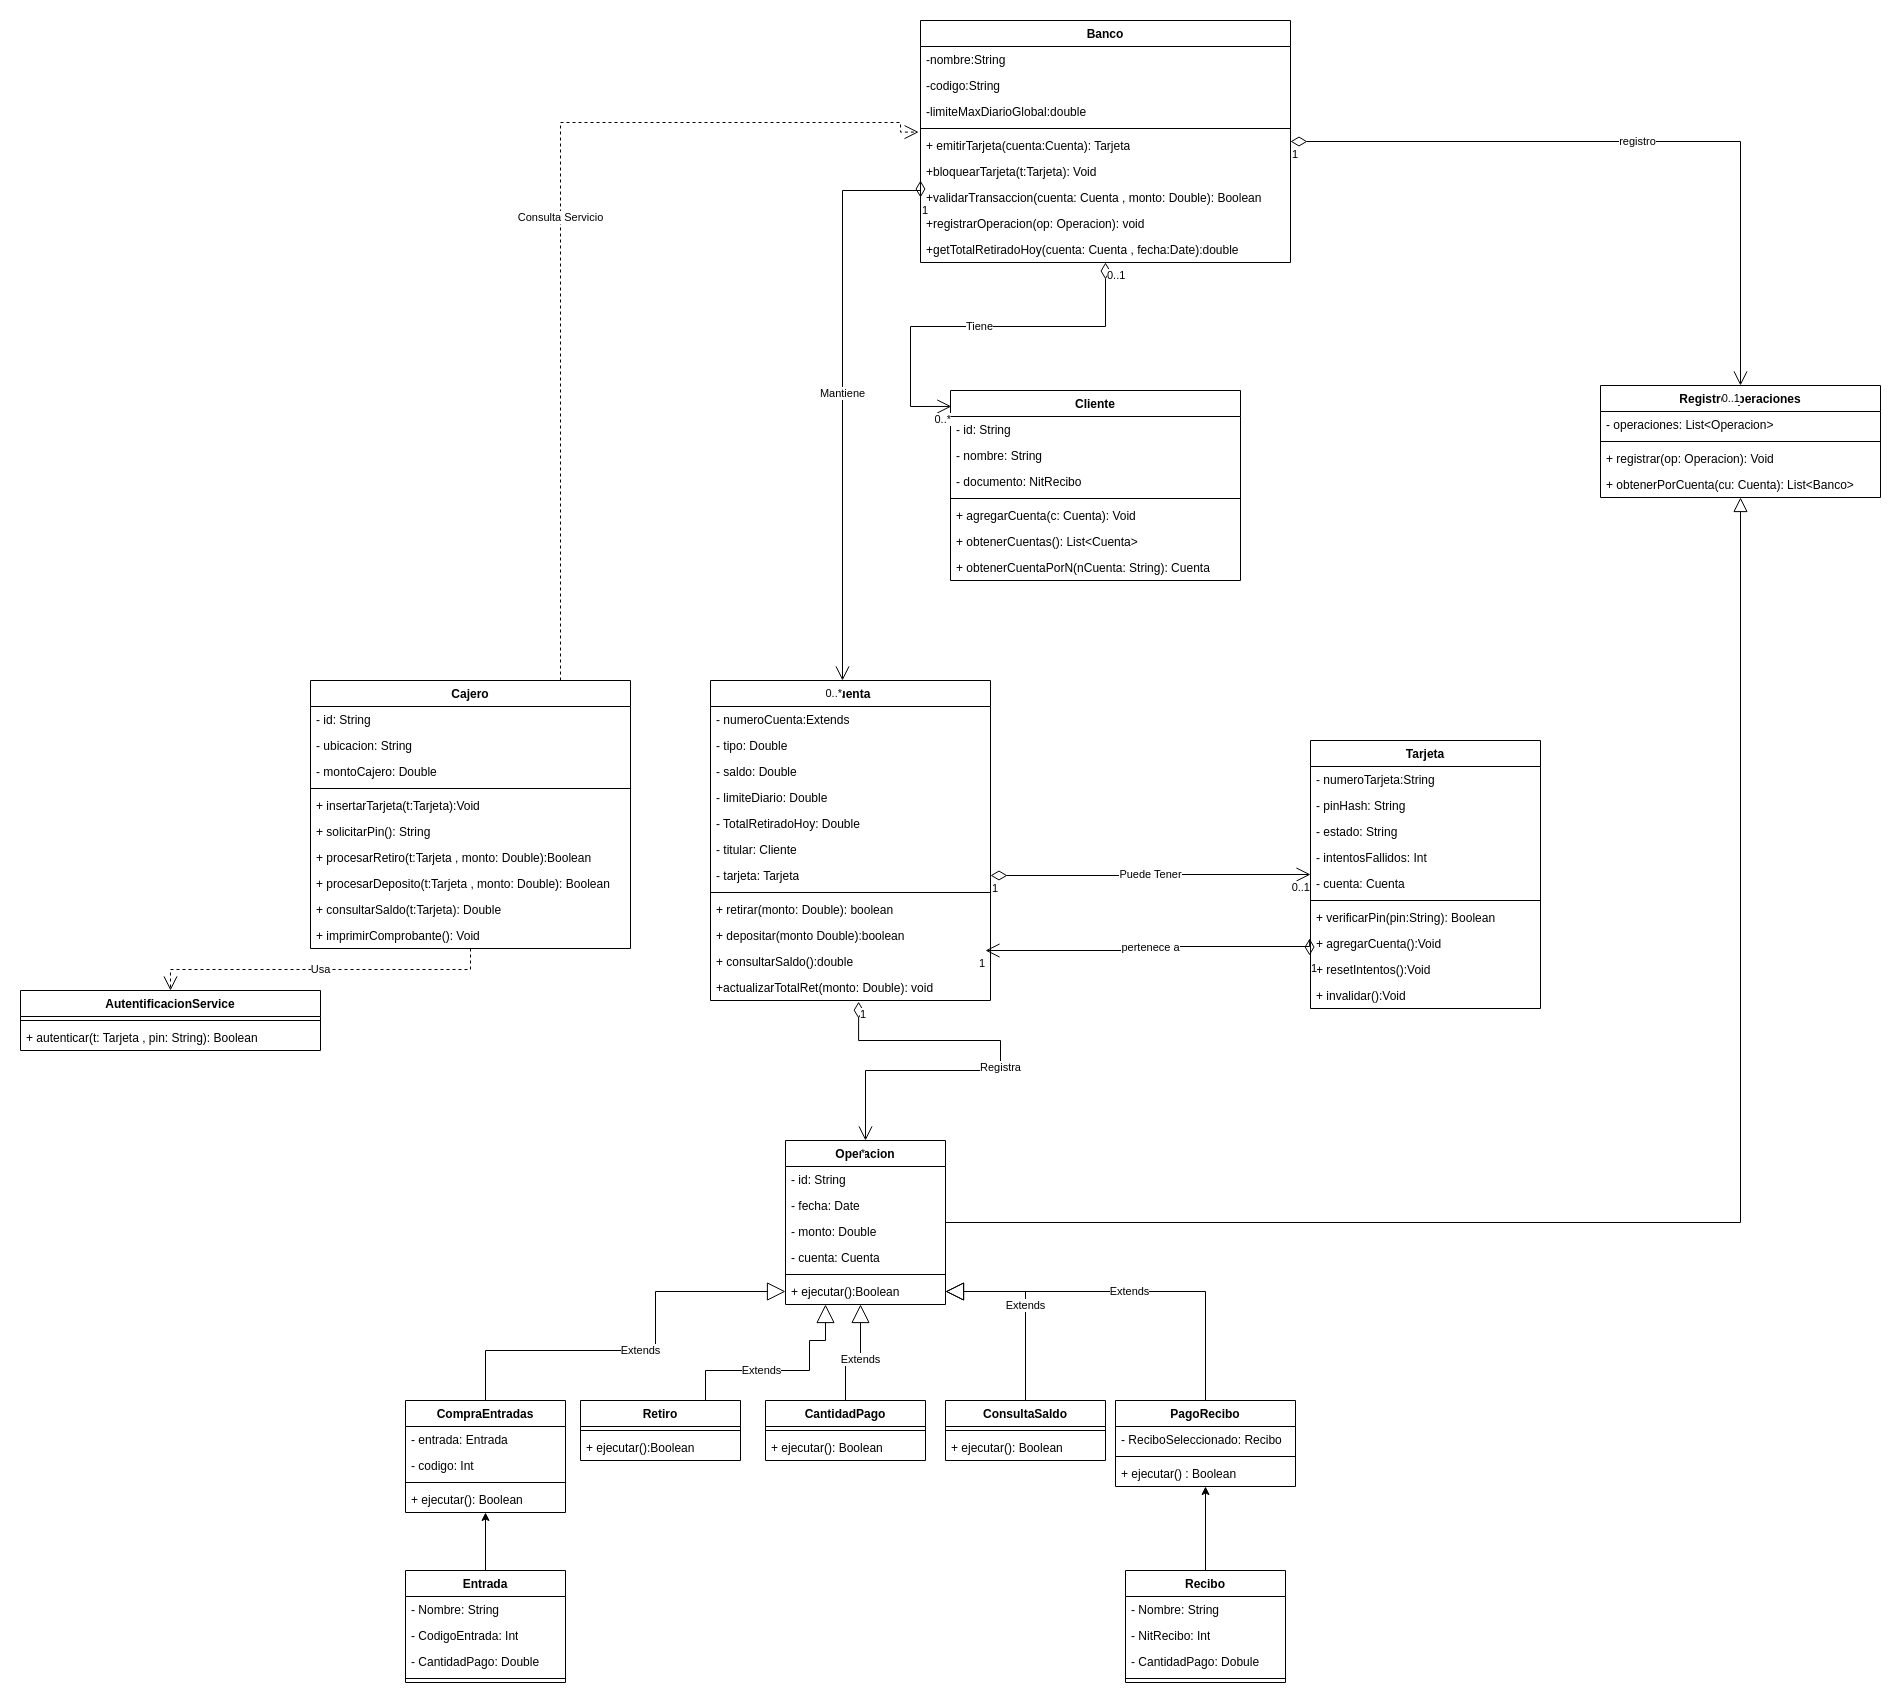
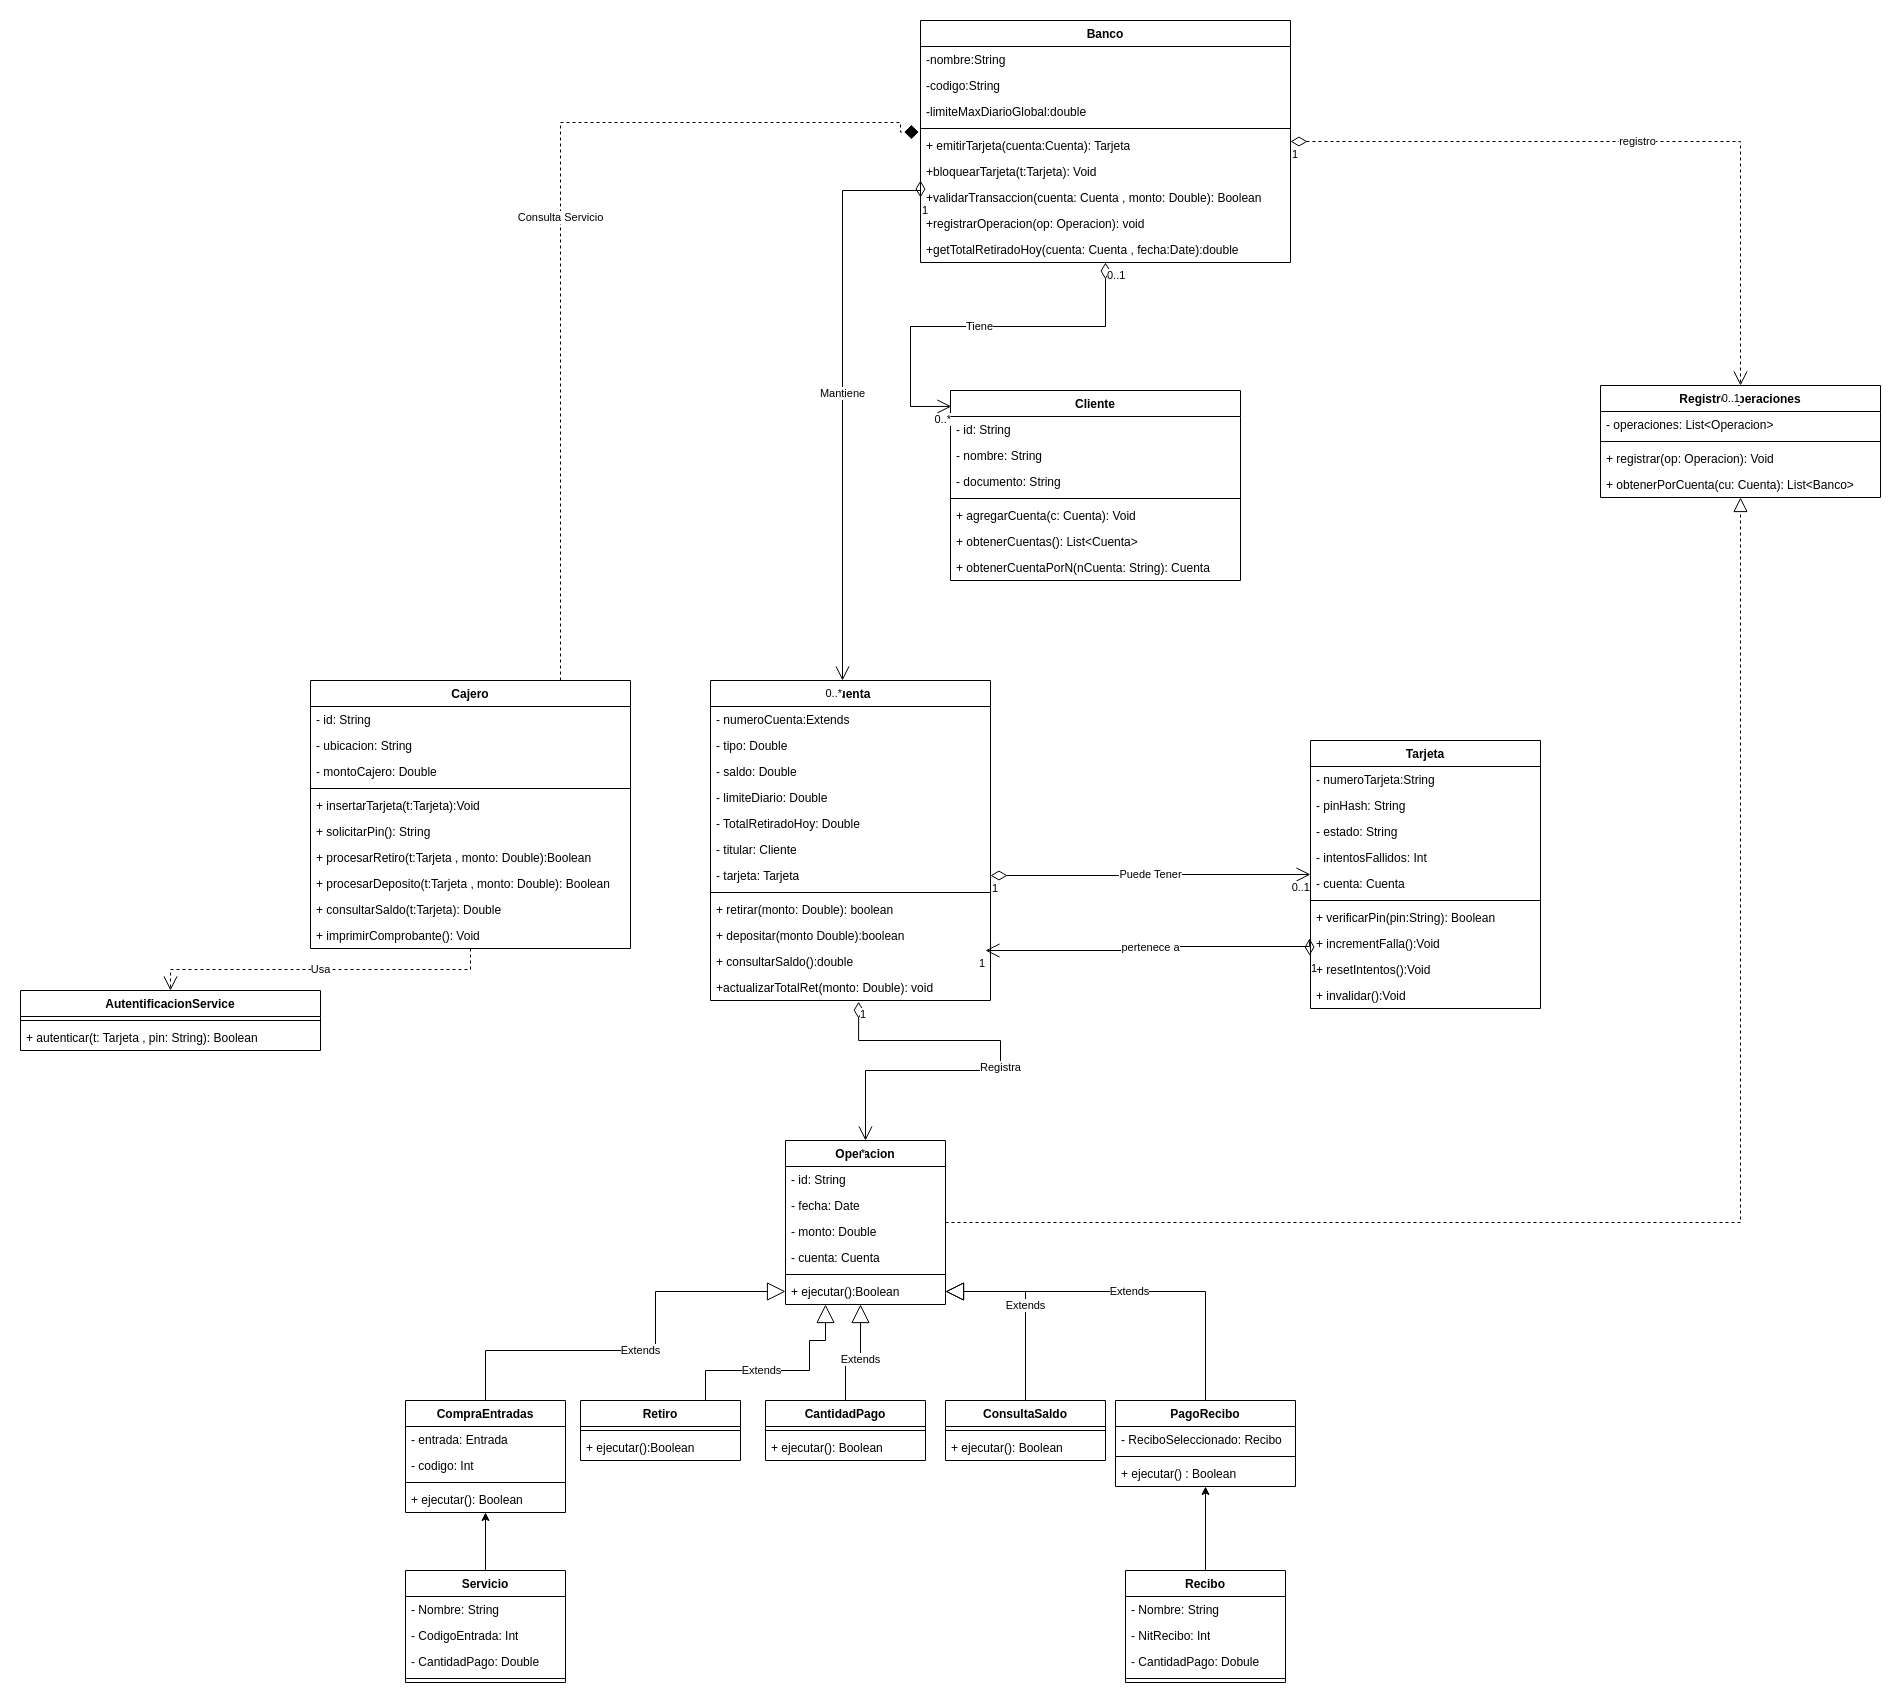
(909, 132) -> (904, 132)
(1741, 218) -> (1741, 218)
(1023, 483) -> (1014, 483)
(1386, 945) -> (1384, 945)
(1699, 1223) -> (1699, 1223)
(486, 1585) -> (486, 1585)
